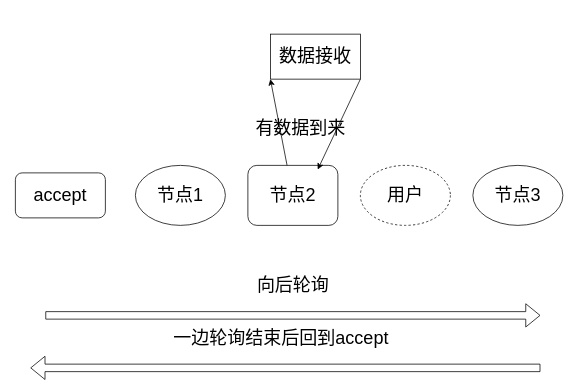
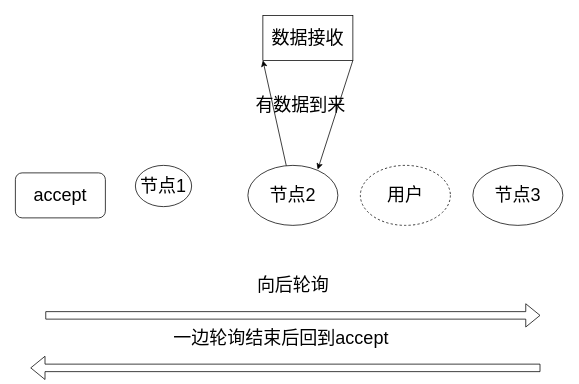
(315, 57) -> (308, 38)
(300, 128) -> (300, 105)
(180, 195) -> (164, 186)
(293, 195) -> (293, 195)
